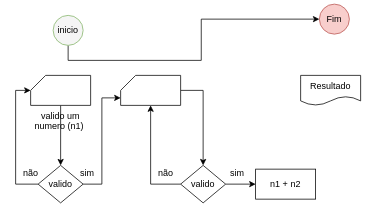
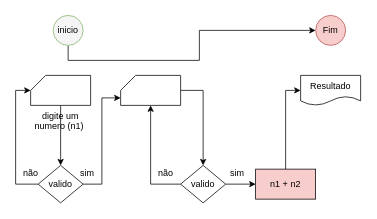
(334, 19) -> (330, 30)
(60, 121) -> (60, 121)
none -> (285, 125)
(285, 184) -> (285, 184)
